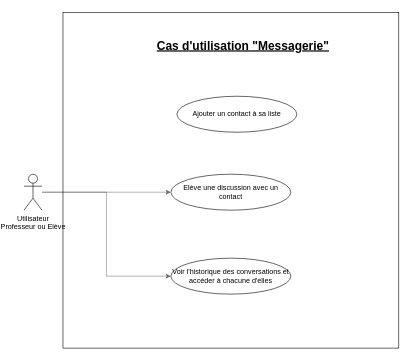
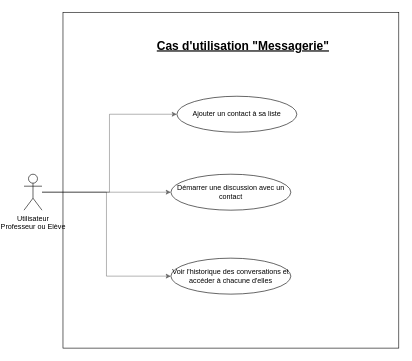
none -> (109, 114)
(231, 192) -> (231, 192)
